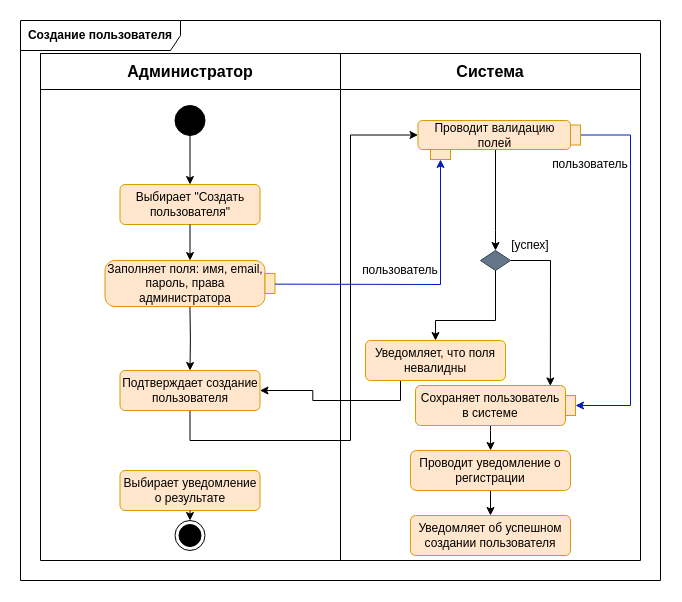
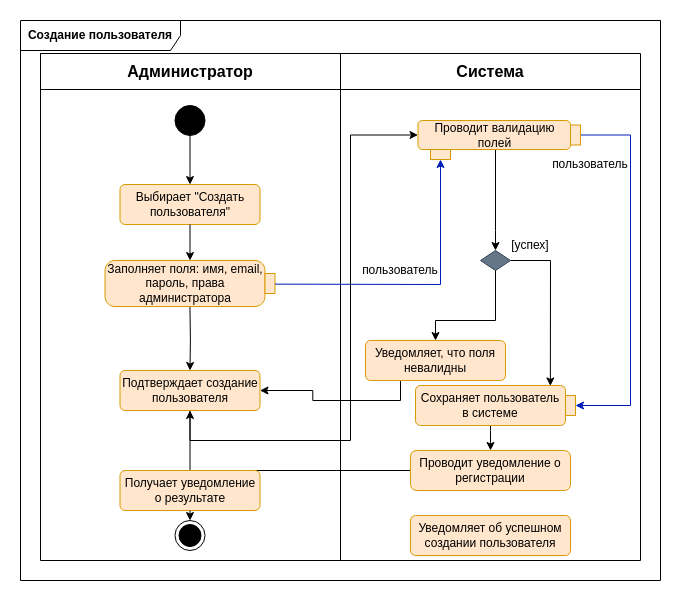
(191, 491) -> (191, 491)
(491, 507) -> (333, 471)
